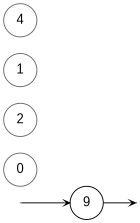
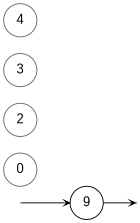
(20, 70) -> (20, 70)
